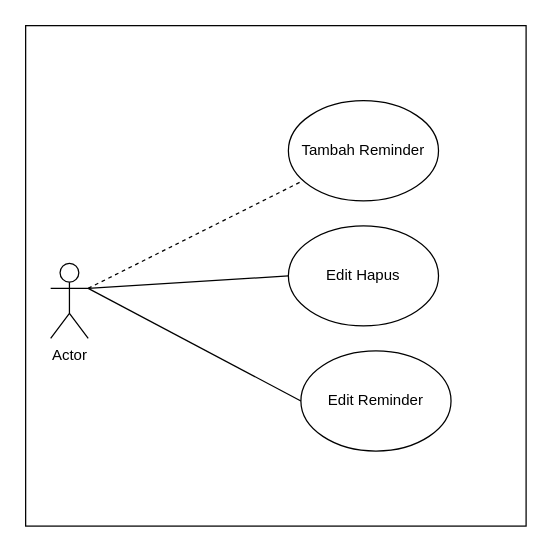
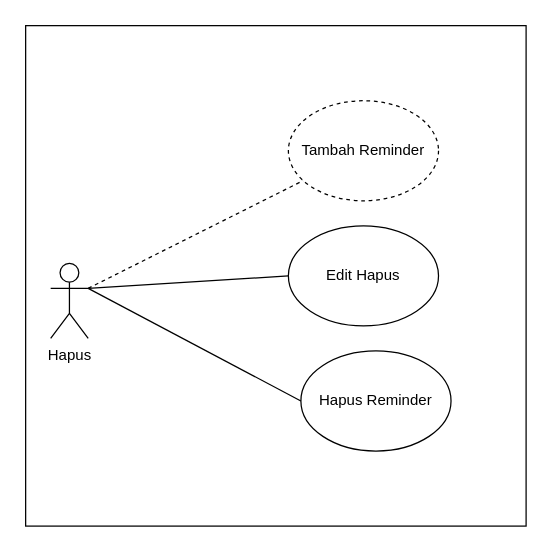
(363, 151) -> (363, 151)
(70, 356) -> (70, 356)
(376, 401) -> (376, 401)
